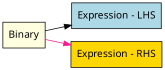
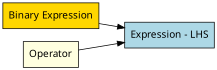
none -> (51, 16)
(24, 35) -> (51, 54)
(116, 54) -> none
